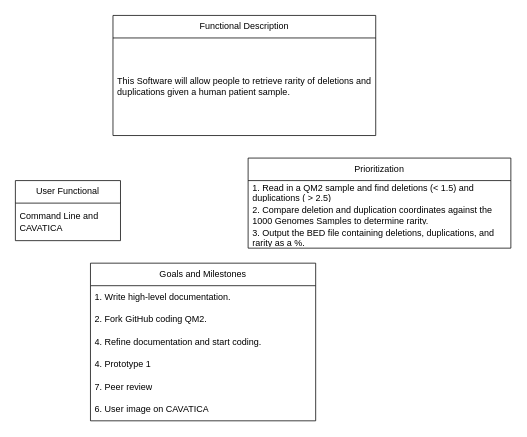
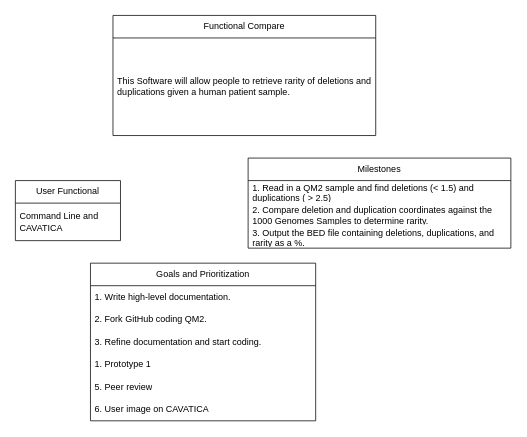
(244, 27) -> (244, 27)
(379, 169) -> (379, 169)
(203, 274) -> (203, 274)
(186, 342) -> (186, 342)
(127, 364) -> (127, 364)
(125, 387) -> (125, 387)
